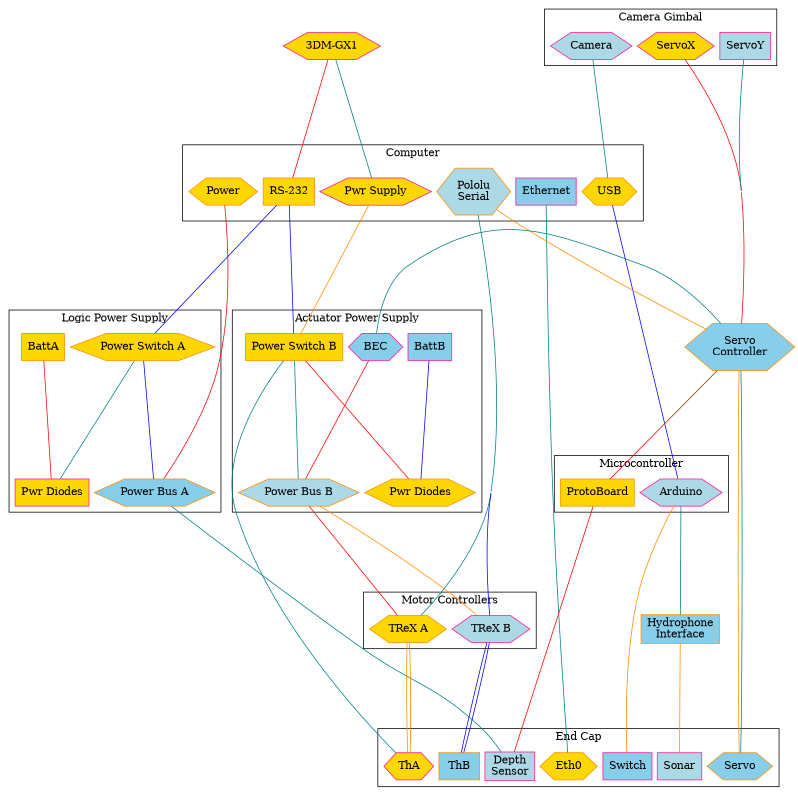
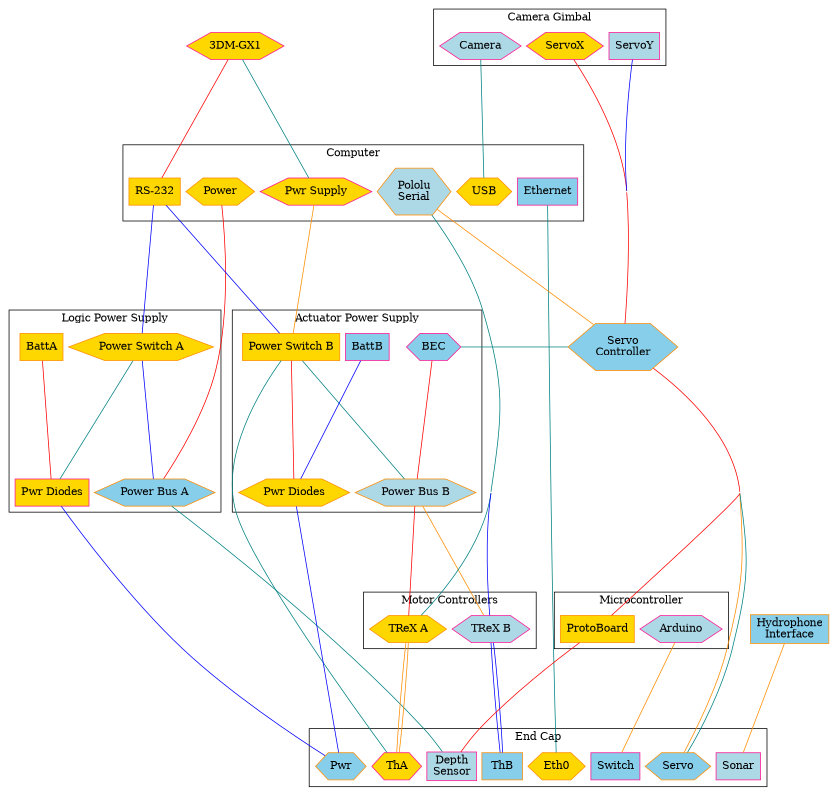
(740, 125) -> (626, 125)
(645, 342) -> none
(681, 560) -> none
none -> (341, 766)
